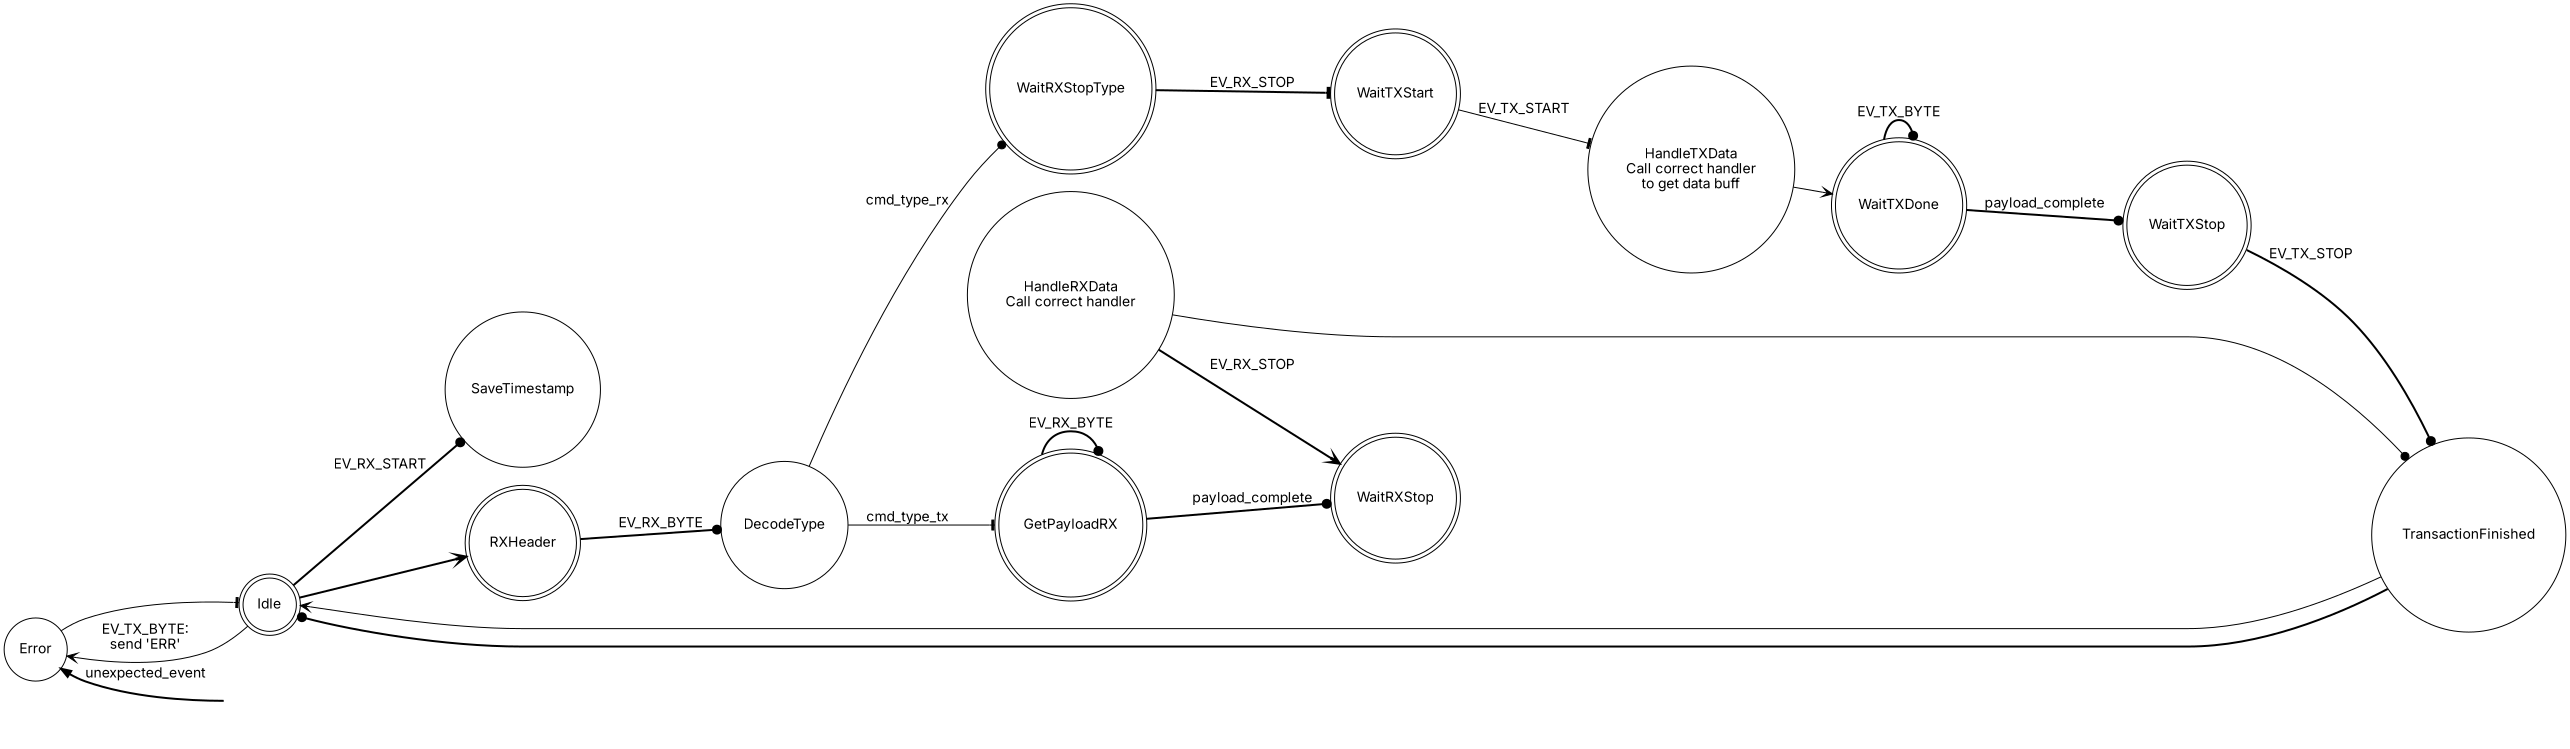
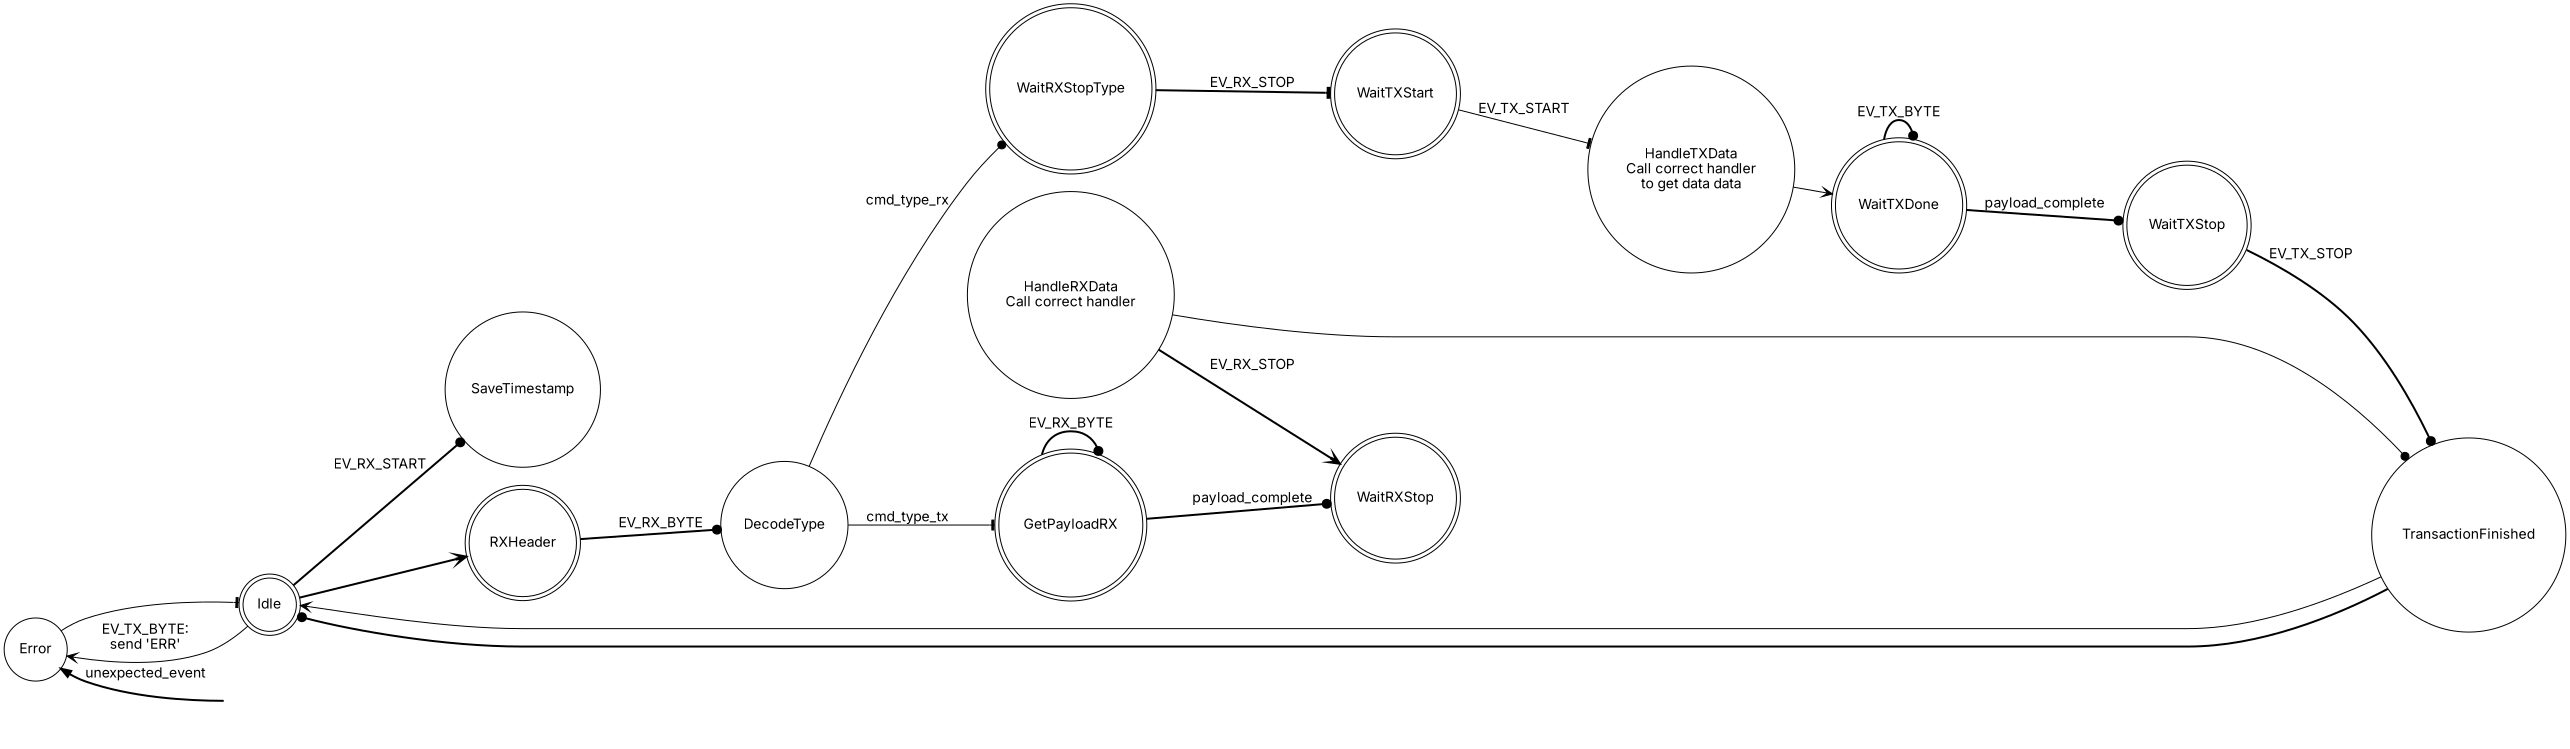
(1691, 170) -> (1691, 170)
